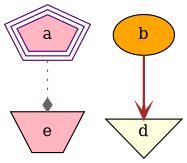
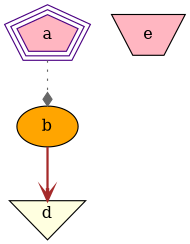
(48, 79) -> (48, 76)
